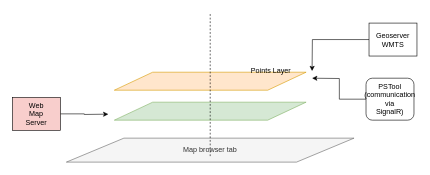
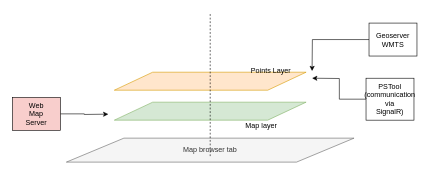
(390, 99) -> (390, 99)
none -> (261, 126)
